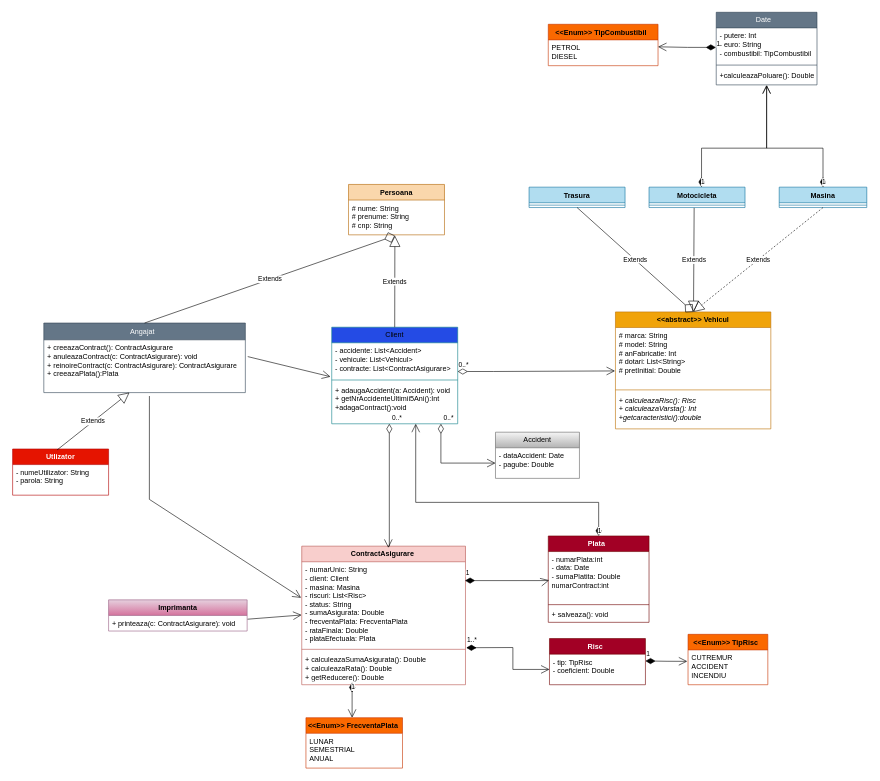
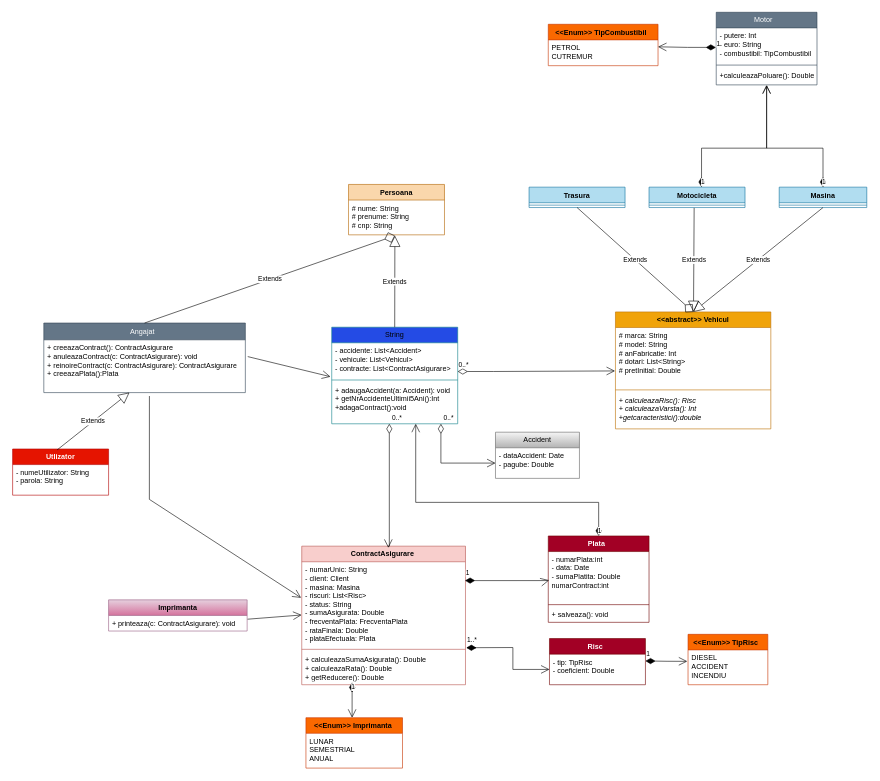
(767, 20) -> (767, 20)
(564, 53) -> (568, 53)
(792, 232) -> (792, 232)
(395, 335) -> (395, 335)
(708, 667) -> (708, 667)
(354, 726) -> (354, 726)
